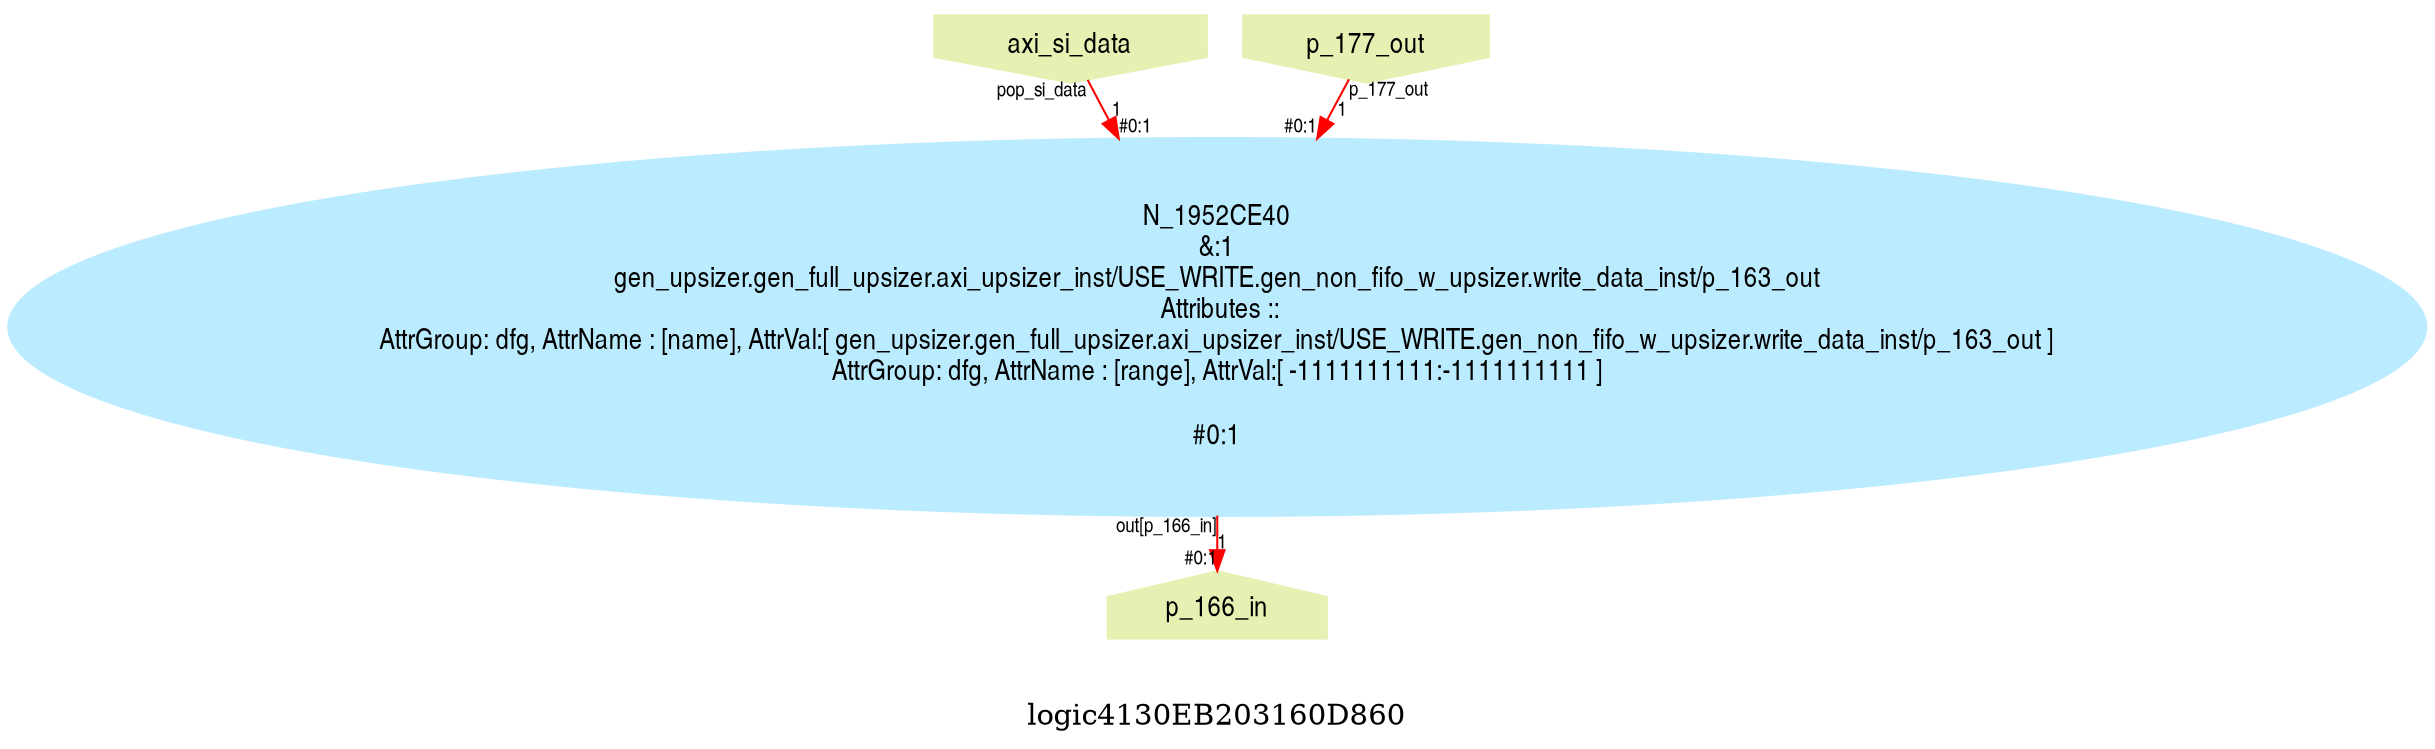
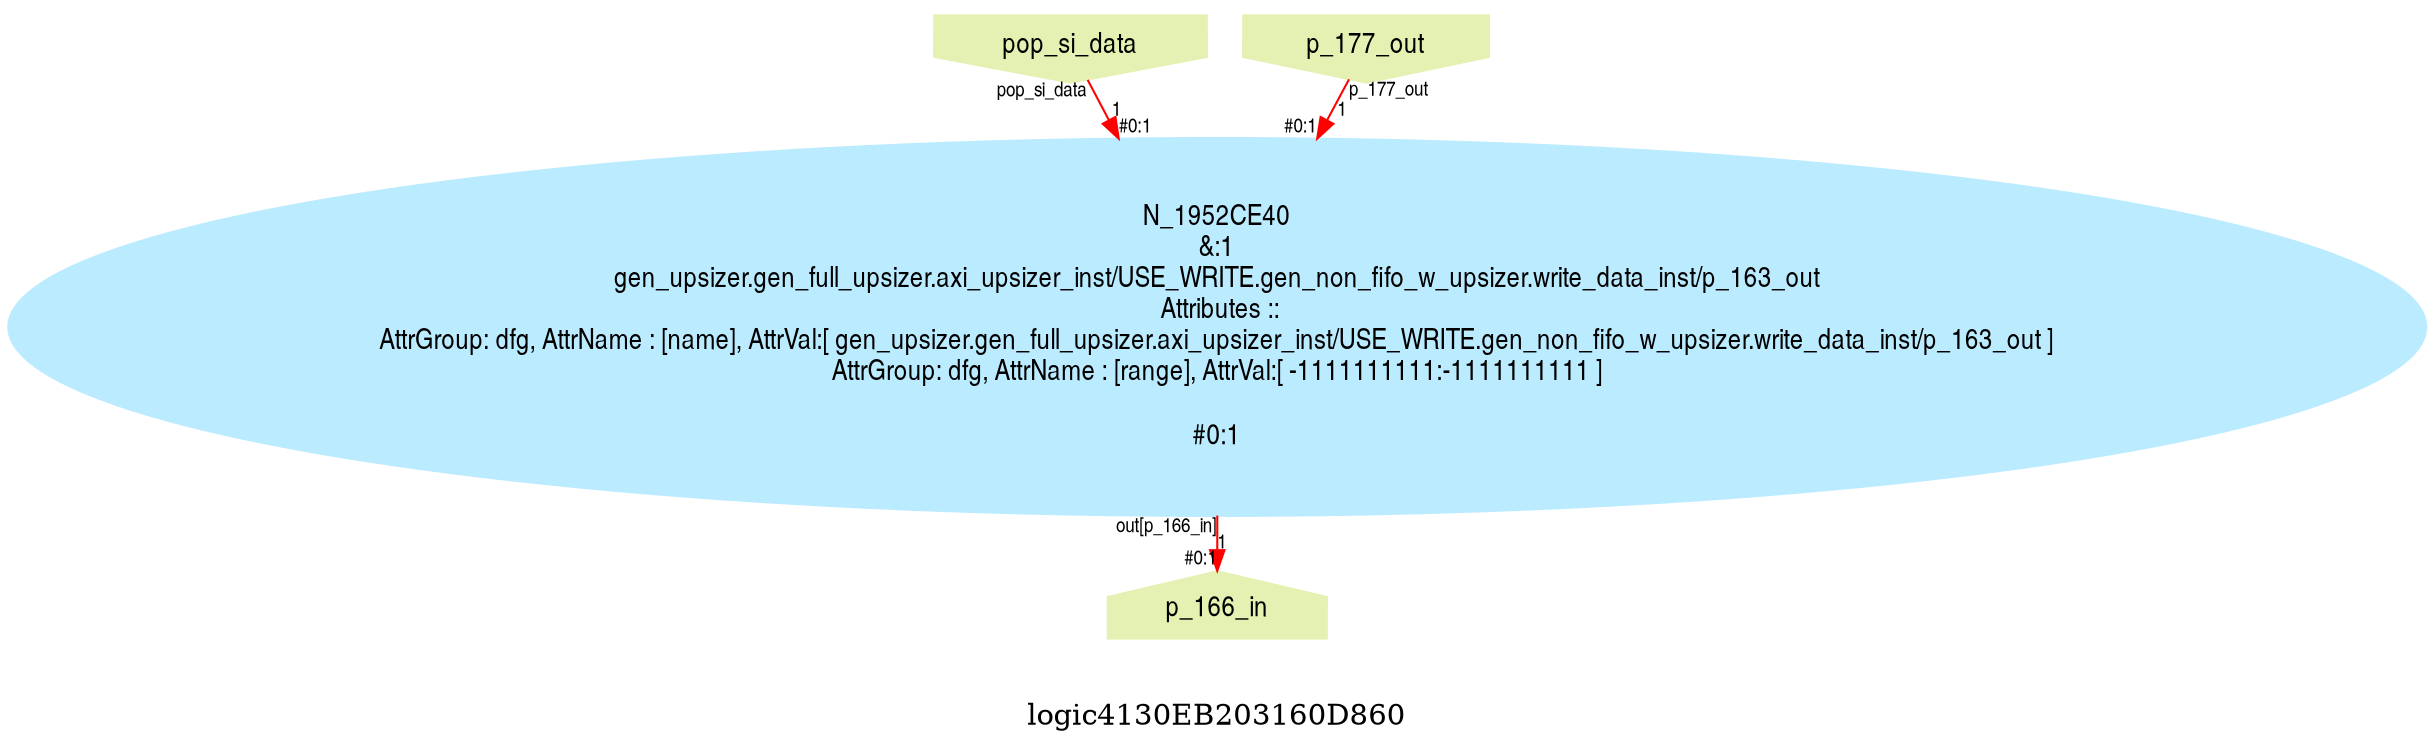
(1071, 45) -> (1071, 45)
